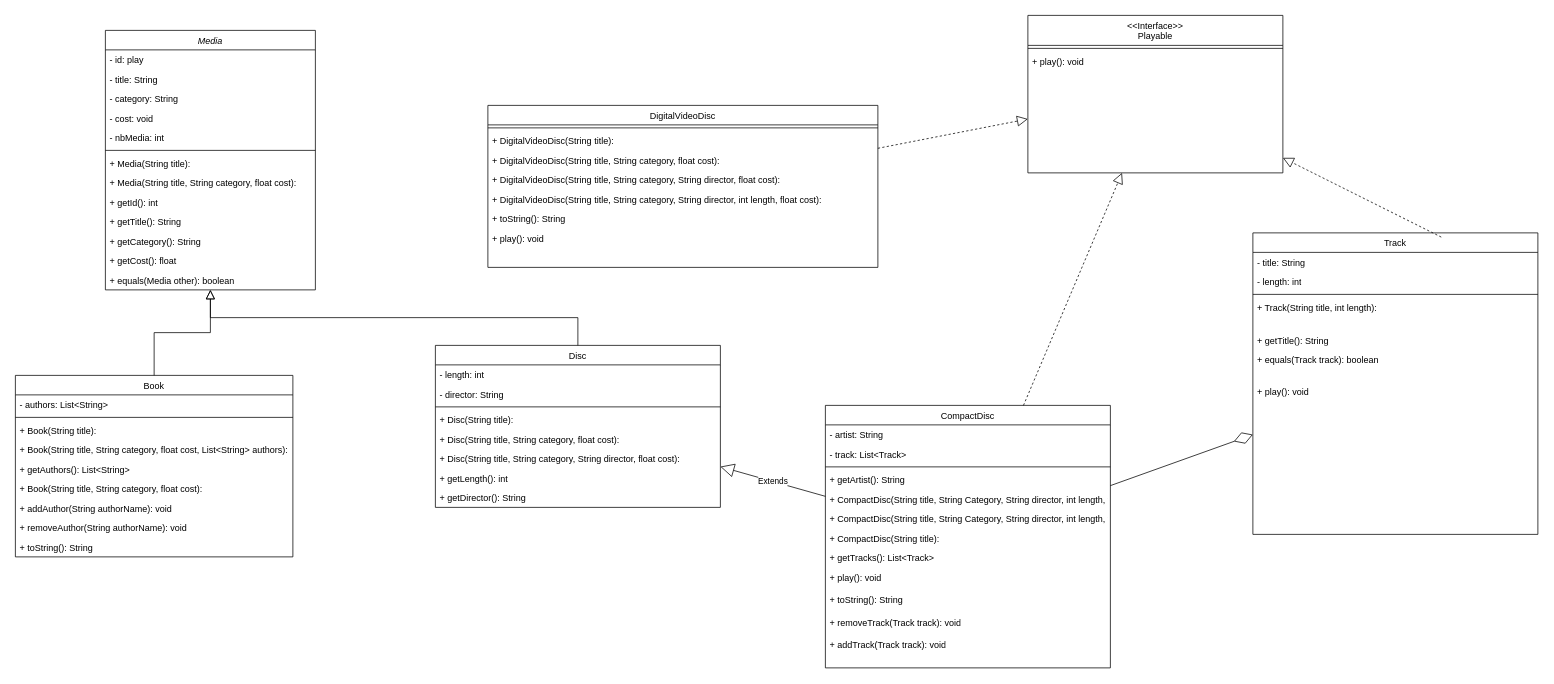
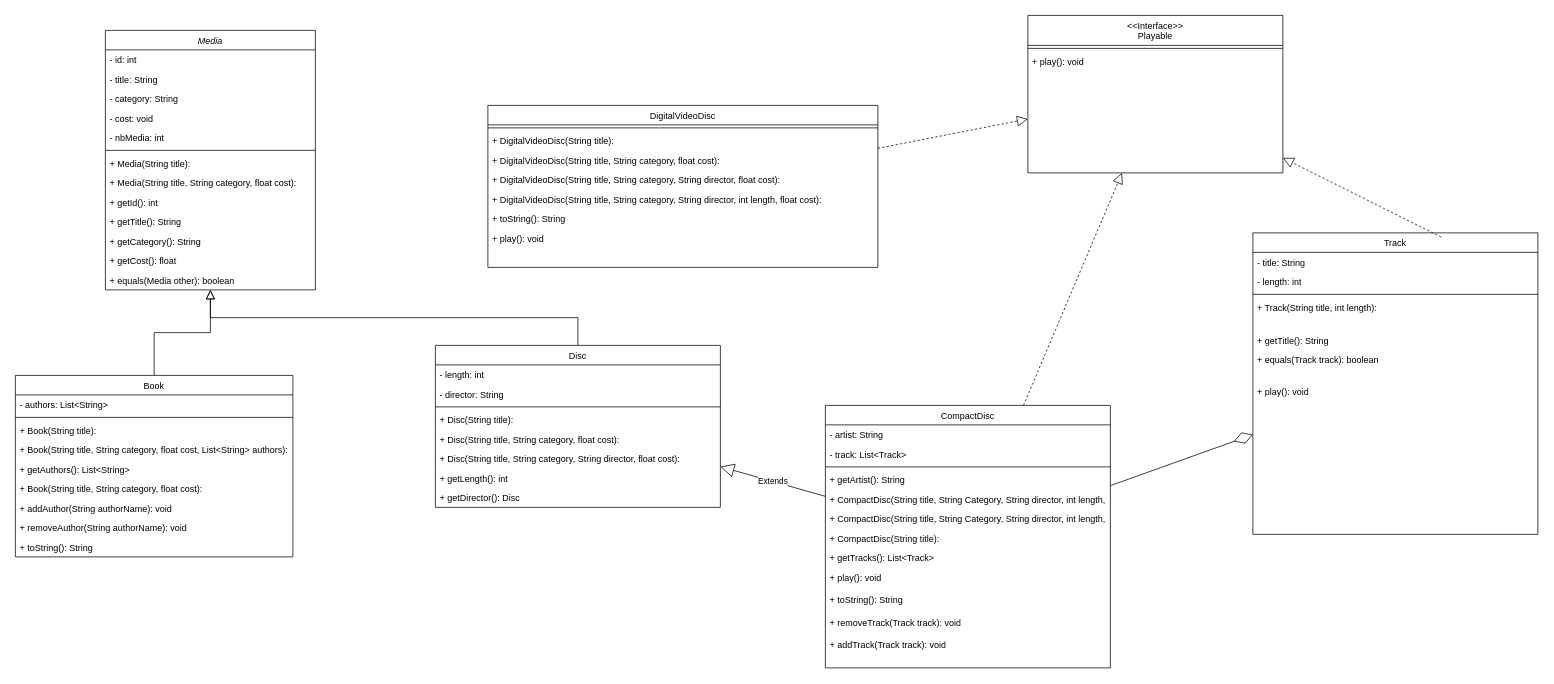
(129, 60) -> (126, 60)
(492, 498) -> (487, 498)
